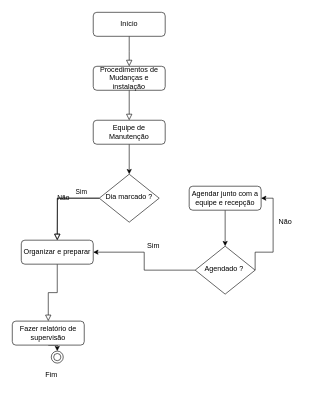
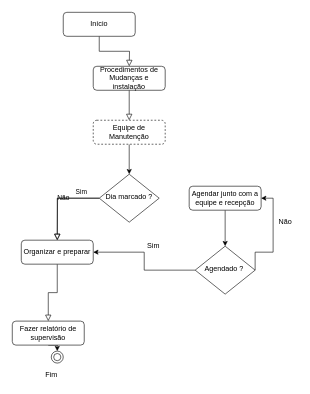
(129, 24) -> (99, 24)
(129, 132) -> (129, 132)
